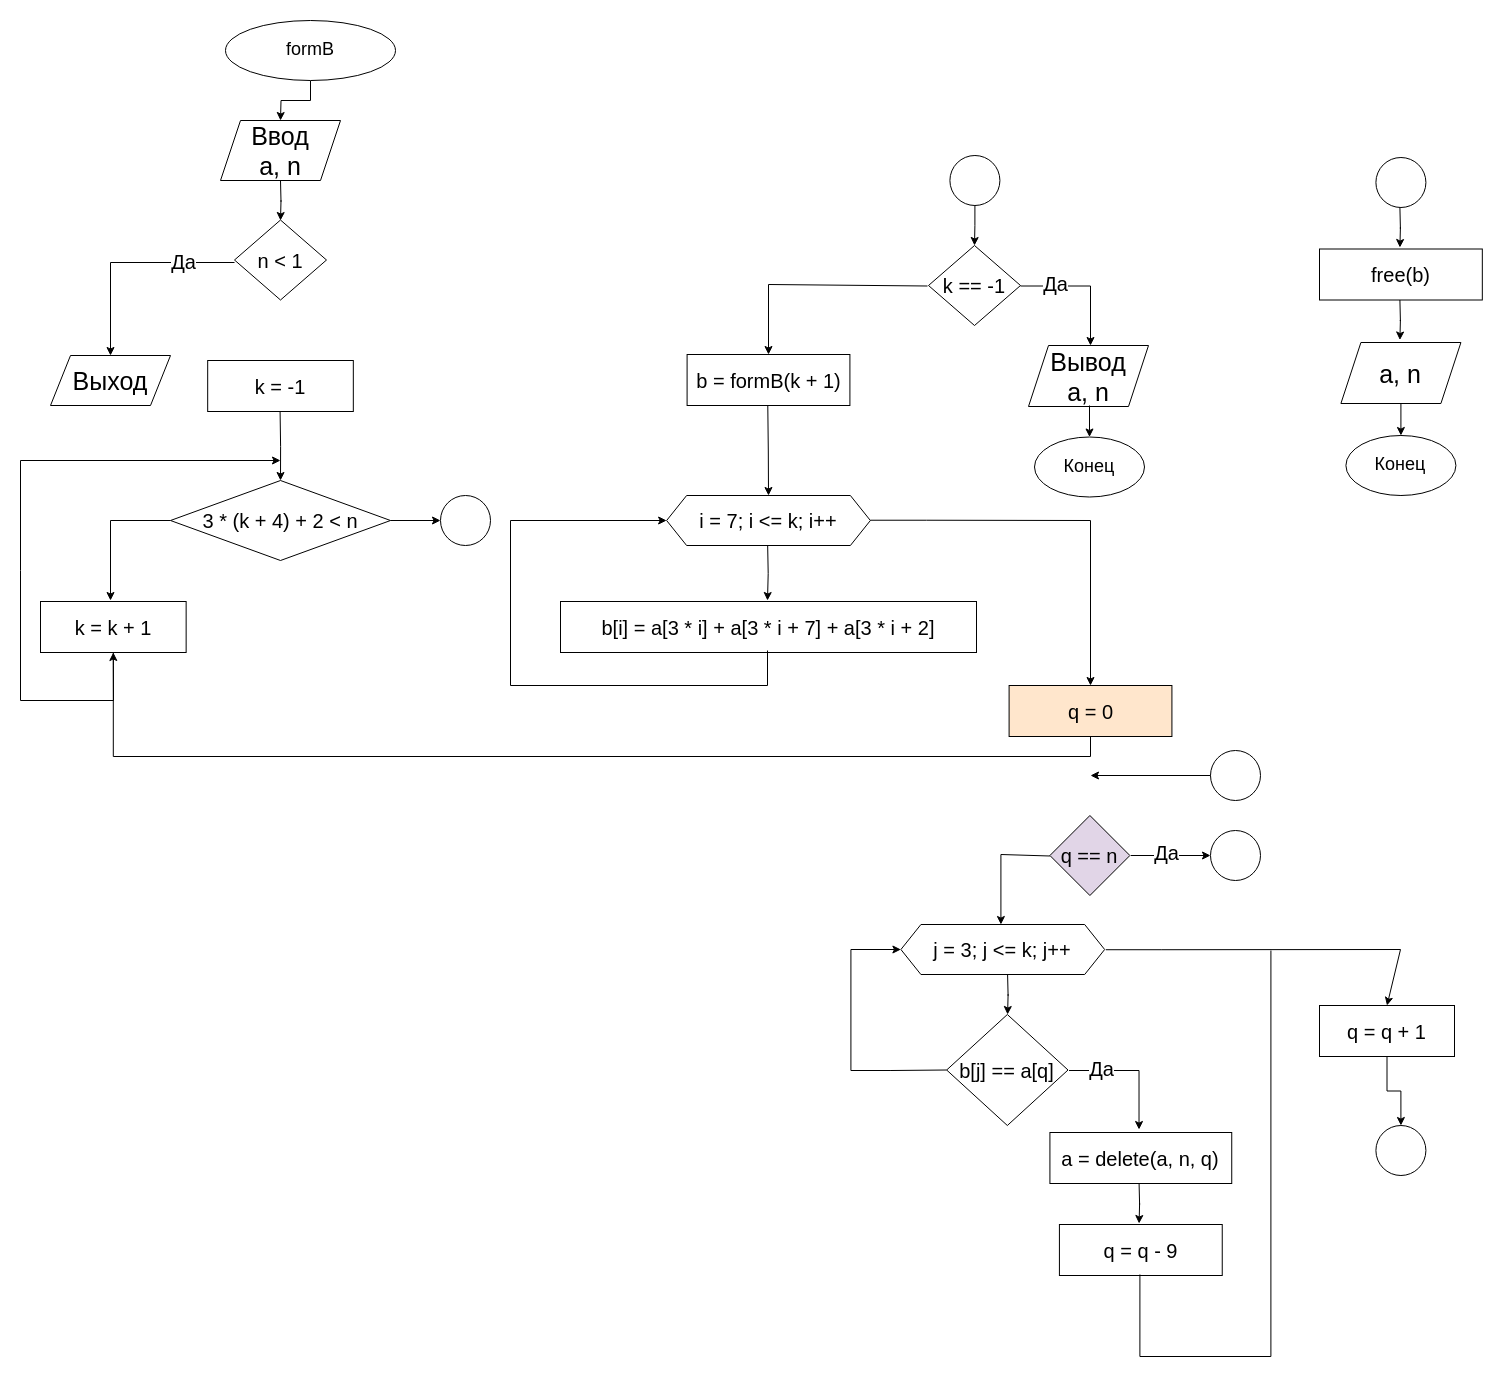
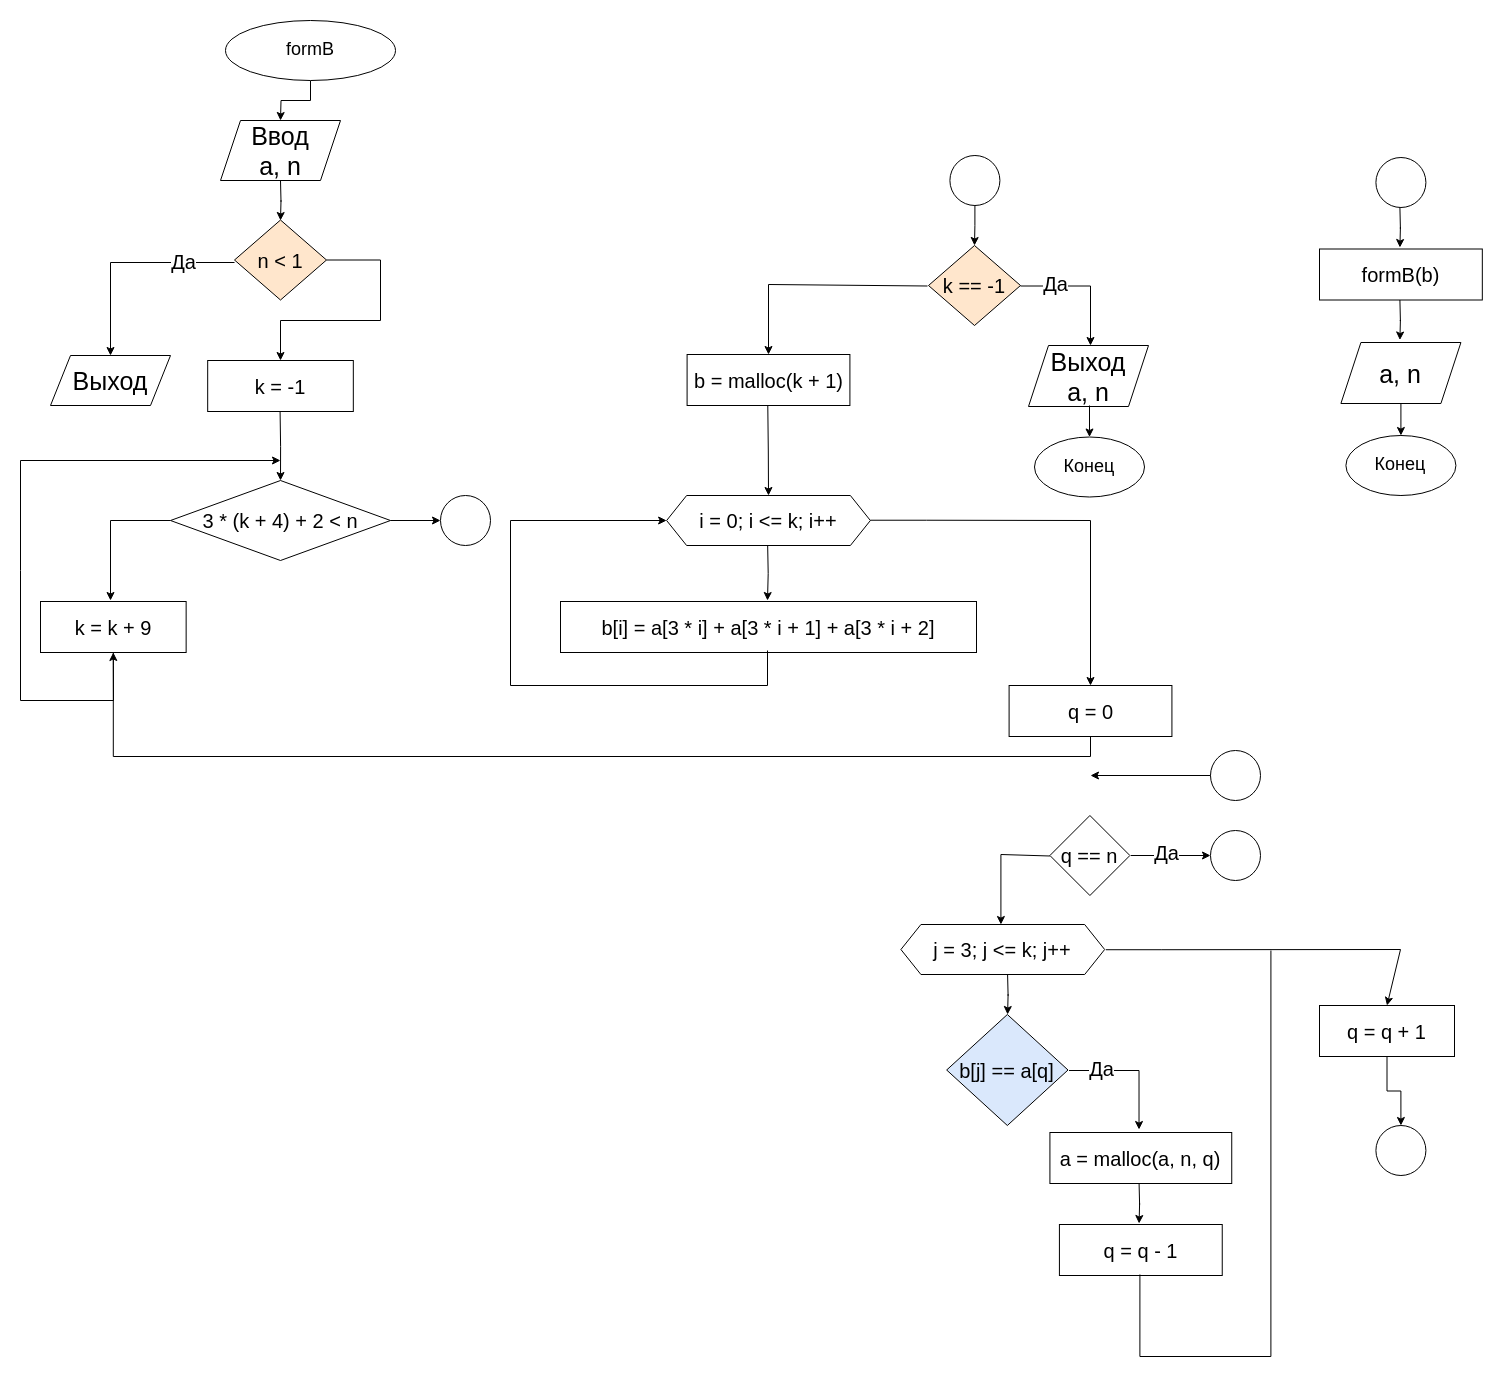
(281, 260) -> (281, 260)
(1401, 275) -> (1401, 275)
(975, 286) -> (975, 286)
none -> (372, 321)
(1089, 377) -> (1089, 377)
(769, 381) -> (769, 381)
(769, 521) -> (769, 521)
(114, 628) -> (114, 628)
(769, 628) -> (769, 628)
(1091, 711) -> (1091, 711)
(1090, 856) -> (1090, 856)
(851, 1037) -> none
(1007, 1070) -> (1007, 1070)
(1141, 1159) -> (1141, 1159)
(1141, 1251) -> (1141, 1251)
